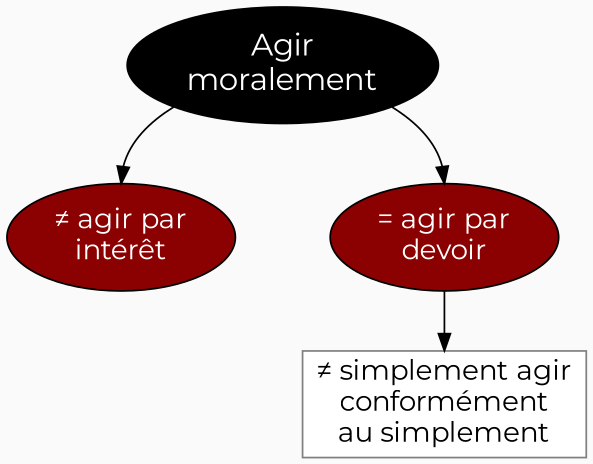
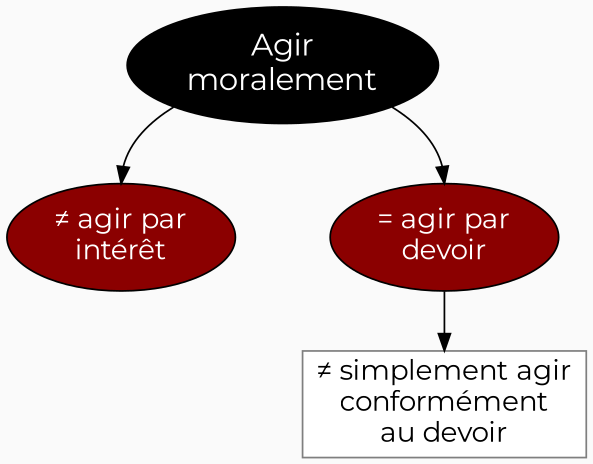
(444, 404) -> (444, 404)
